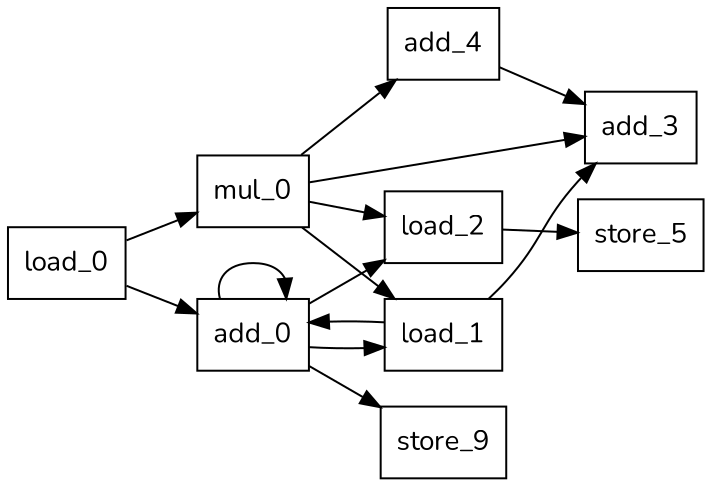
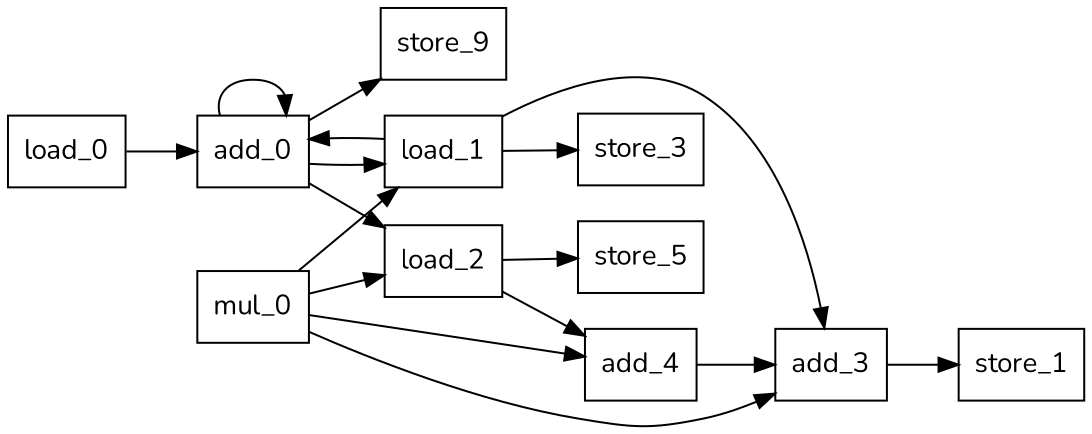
none -> (641, 149)
(152, 230) -> none
none -> (535, 309)
none -> (1021, 365)
